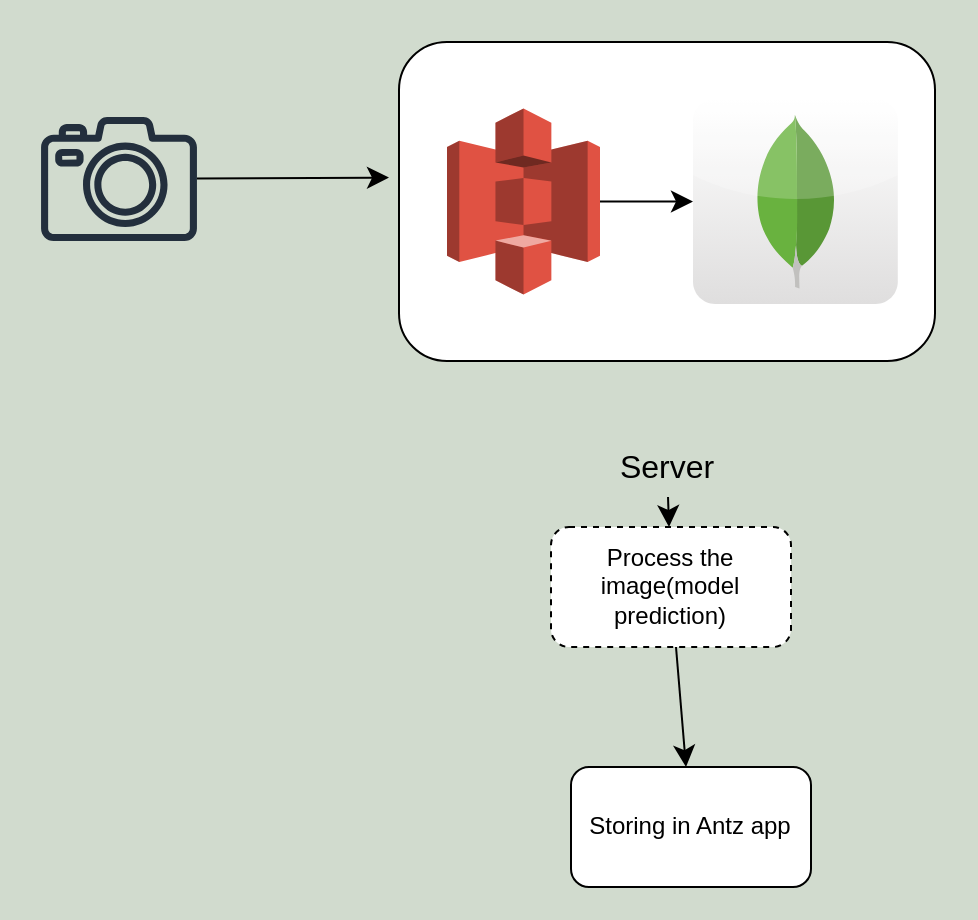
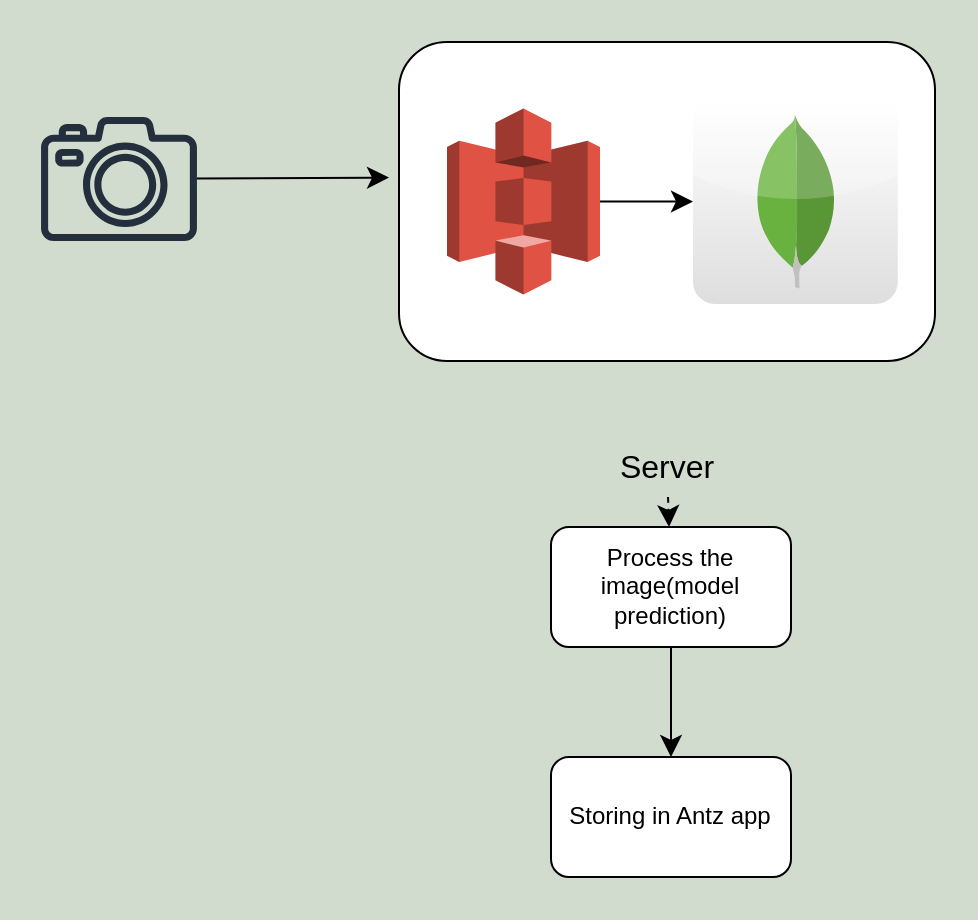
(668, 505) -> (668, 505)
(671, 587) -> (671, 587)
(691, 827) -> (671, 817)
